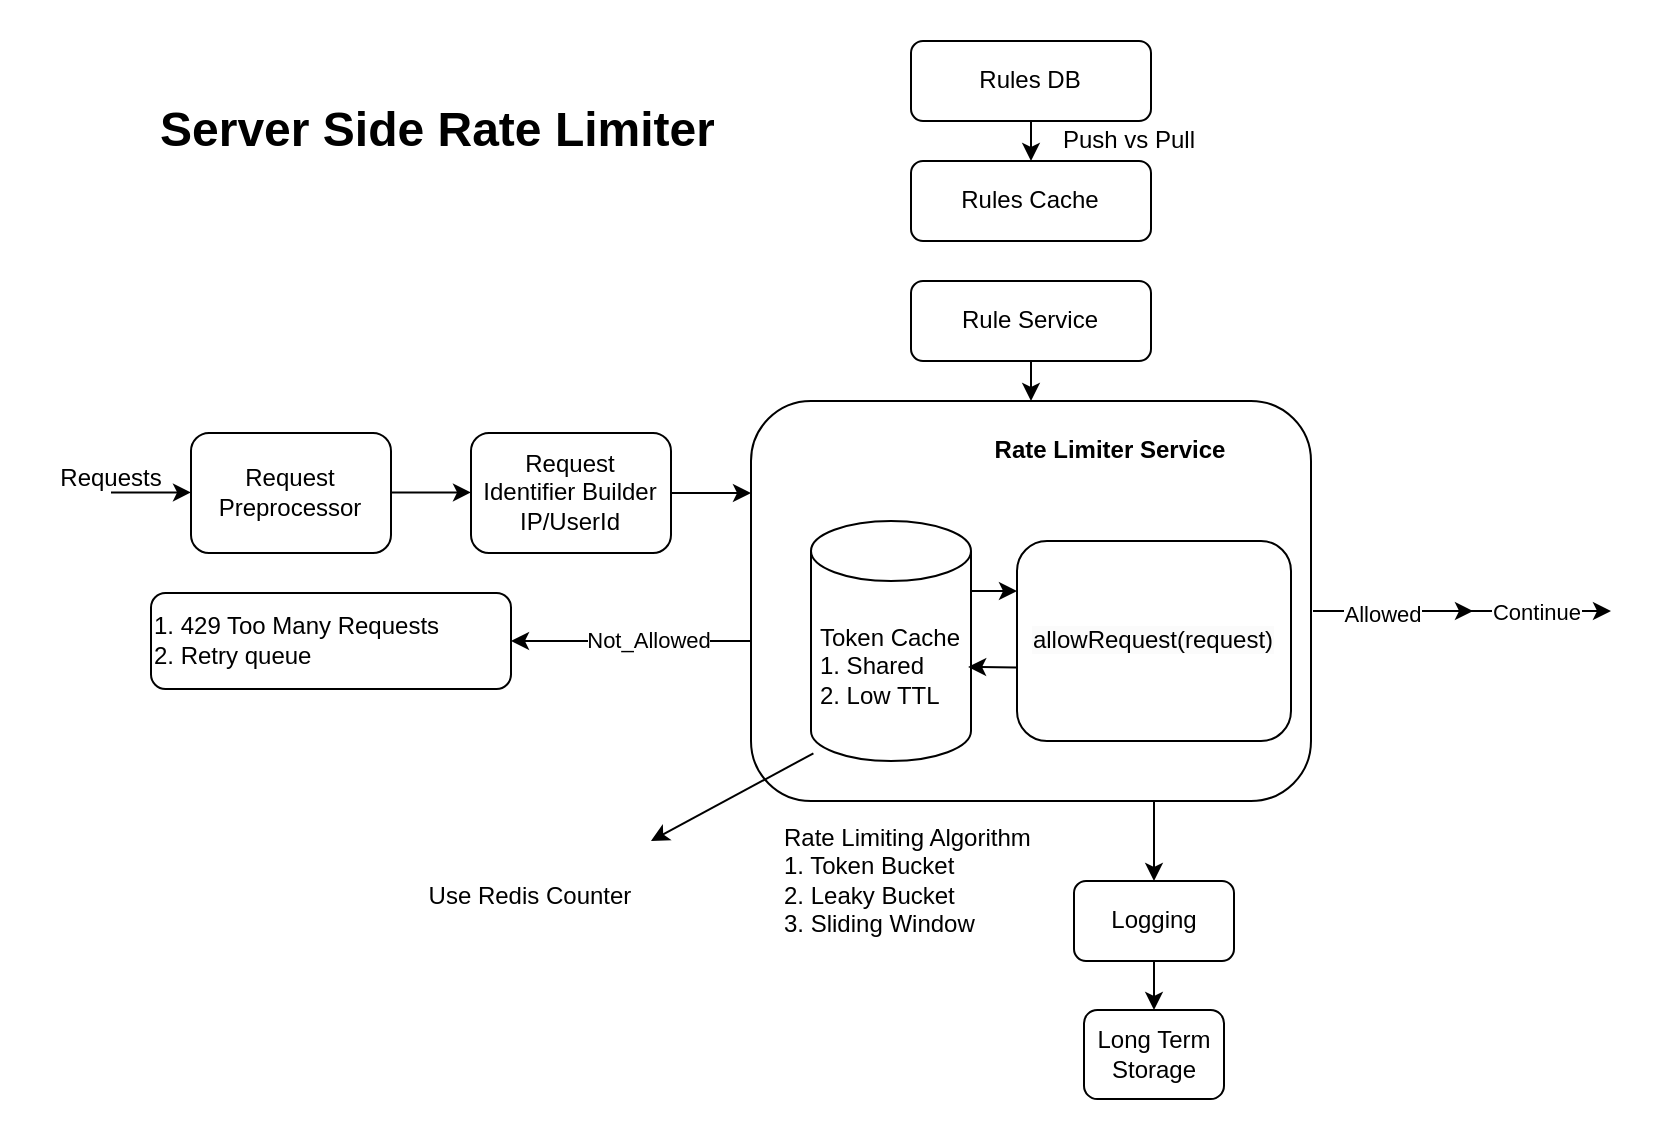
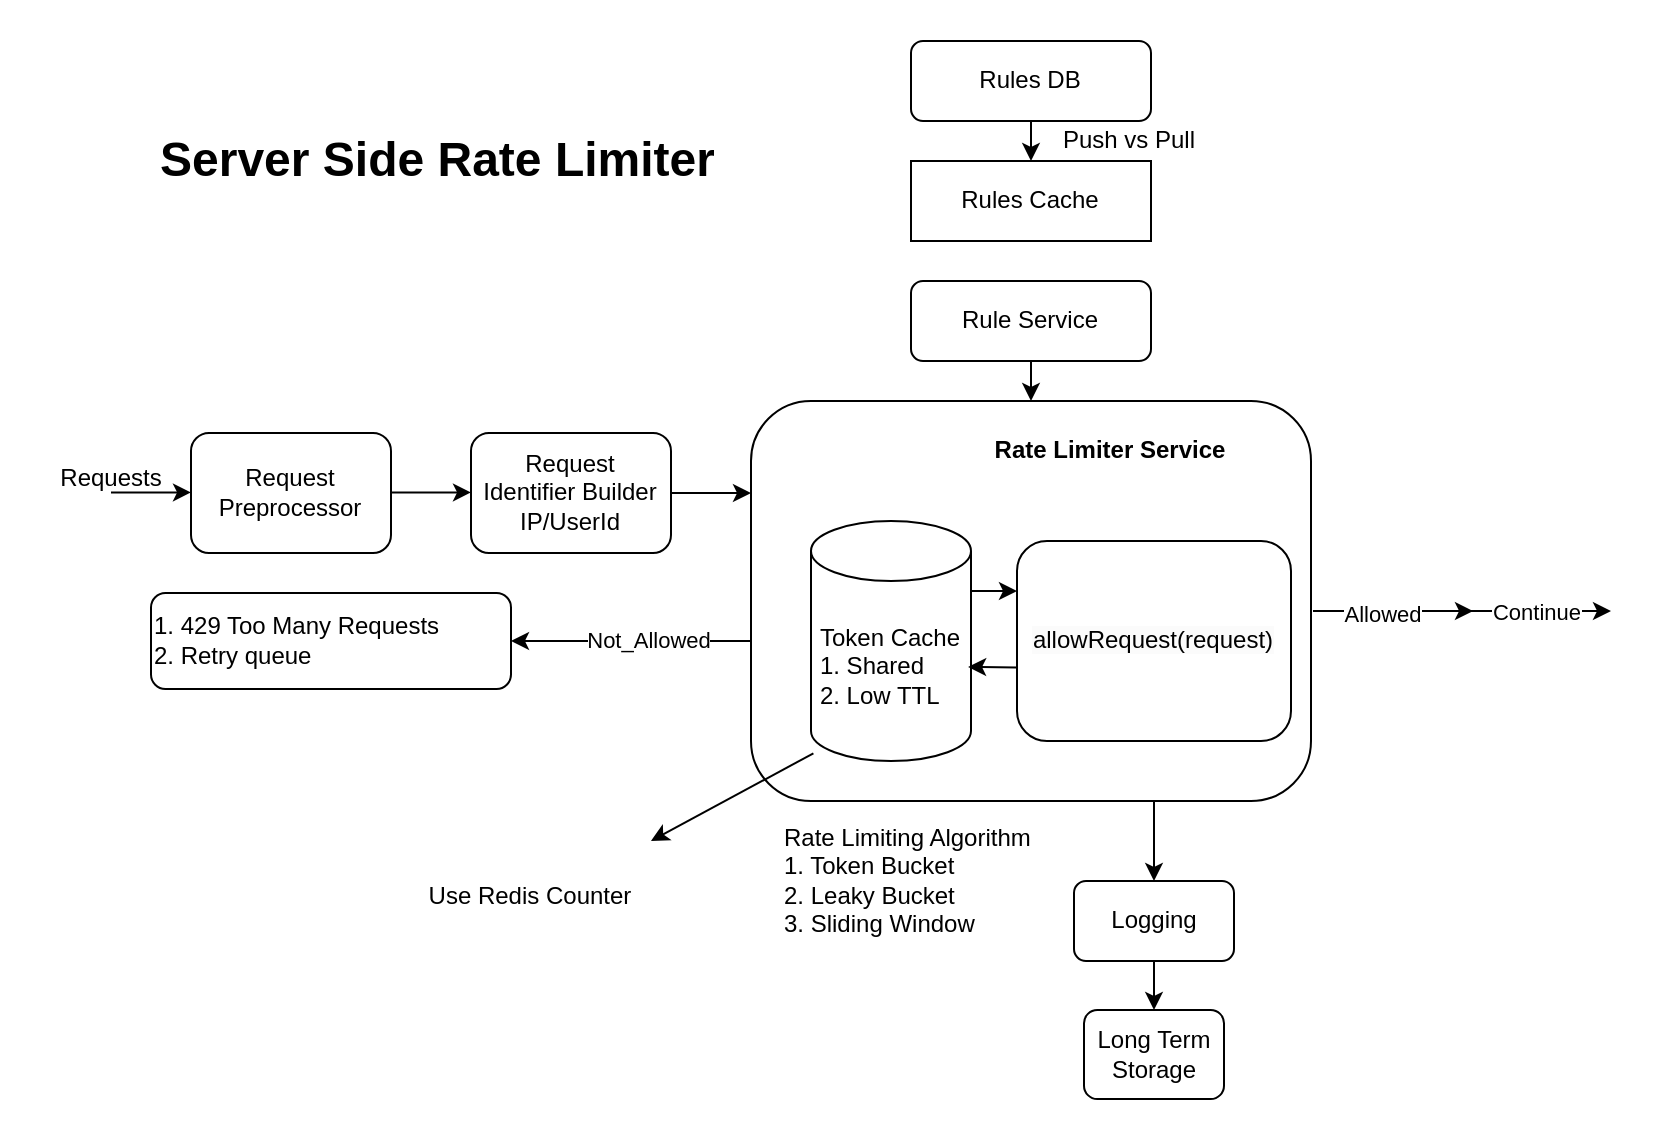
(451, 161) -> (451, 191)
(1031, 201) -> (1031, 201)
